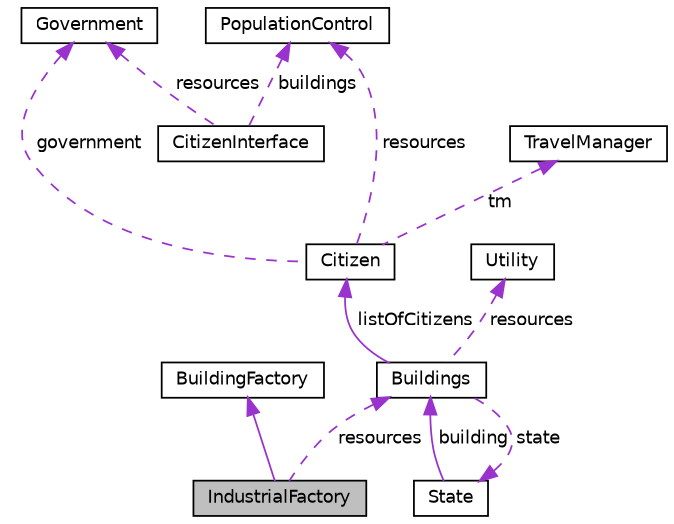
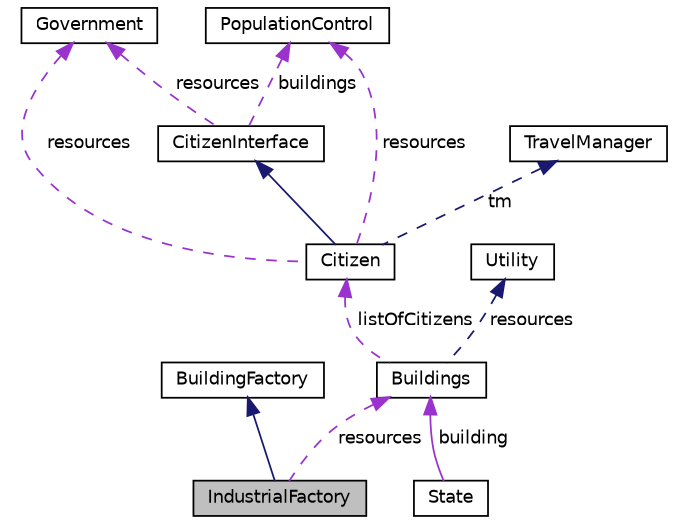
(87, 144) -> (87, 144)
(461, 207) -> (461, 207)
none -> (302, 209)
(474, 331) -> (474, 331)
(356, 337) -> (356, 337)
(509, 429) -> none
(264, 448) -> (264, 448)
